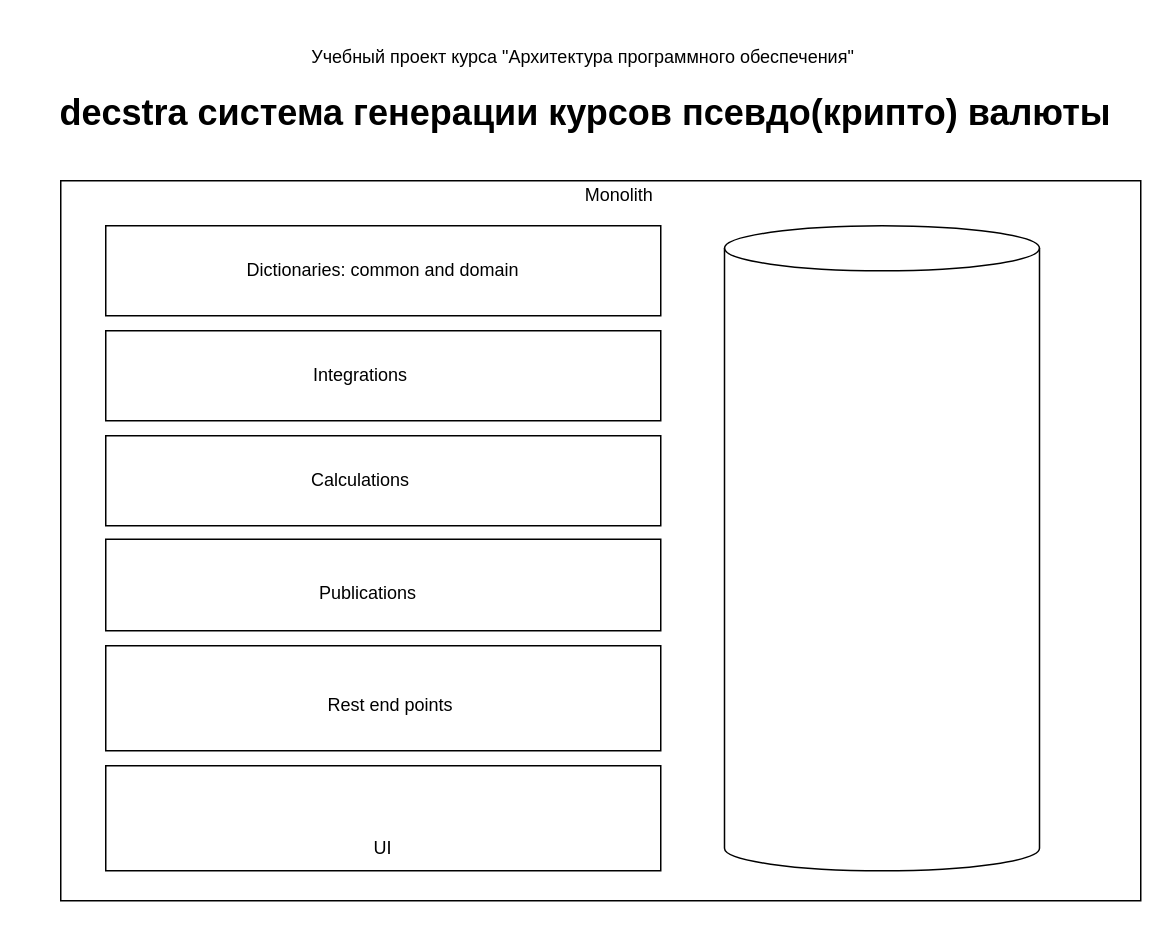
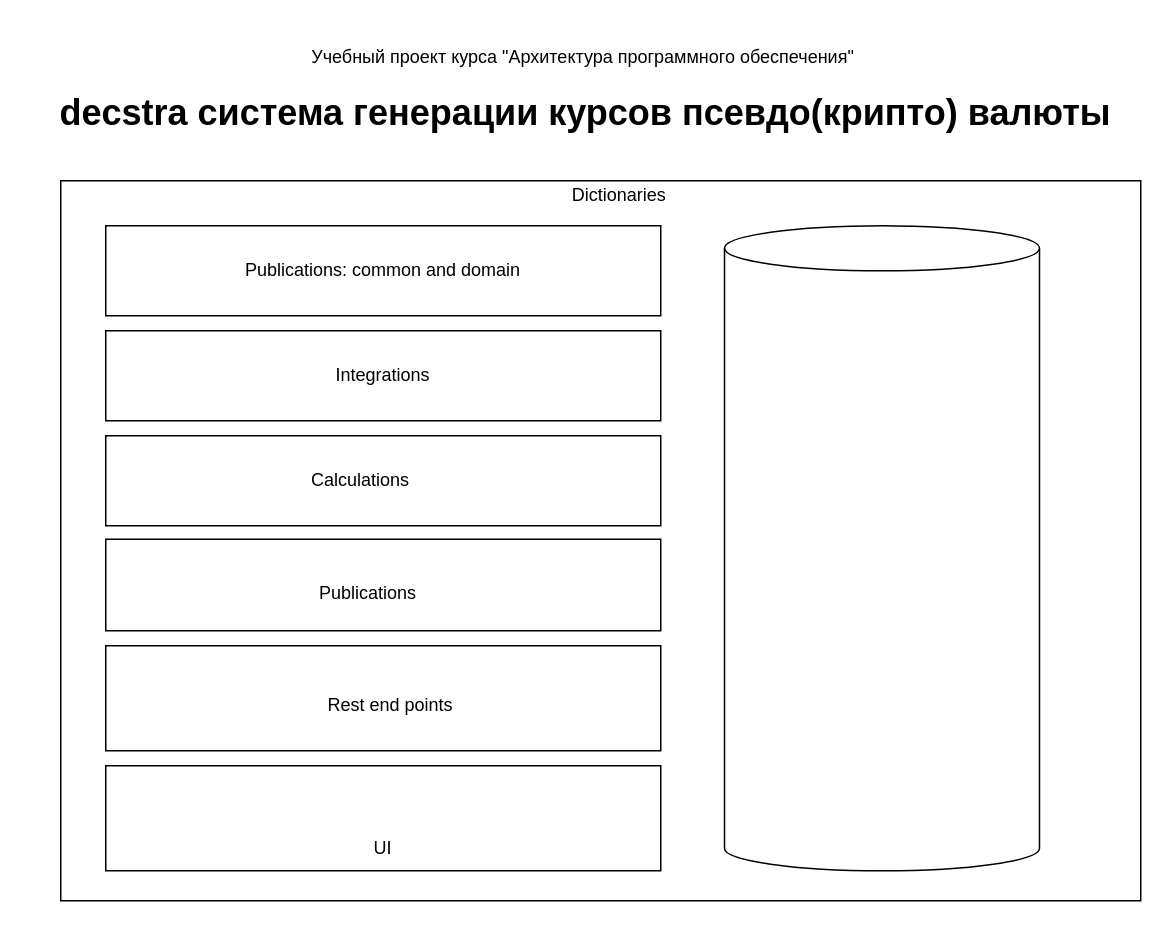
(620, 196) -> (620, 196)
(383, 271) -> (383, 271)
(361, 376) -> (383, 376)
